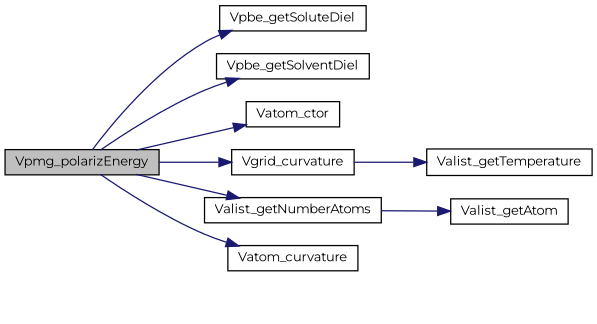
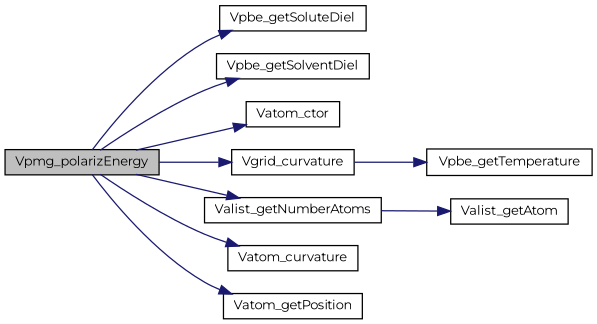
(509, 162) -> (509, 162)
none -> (293, 306)
